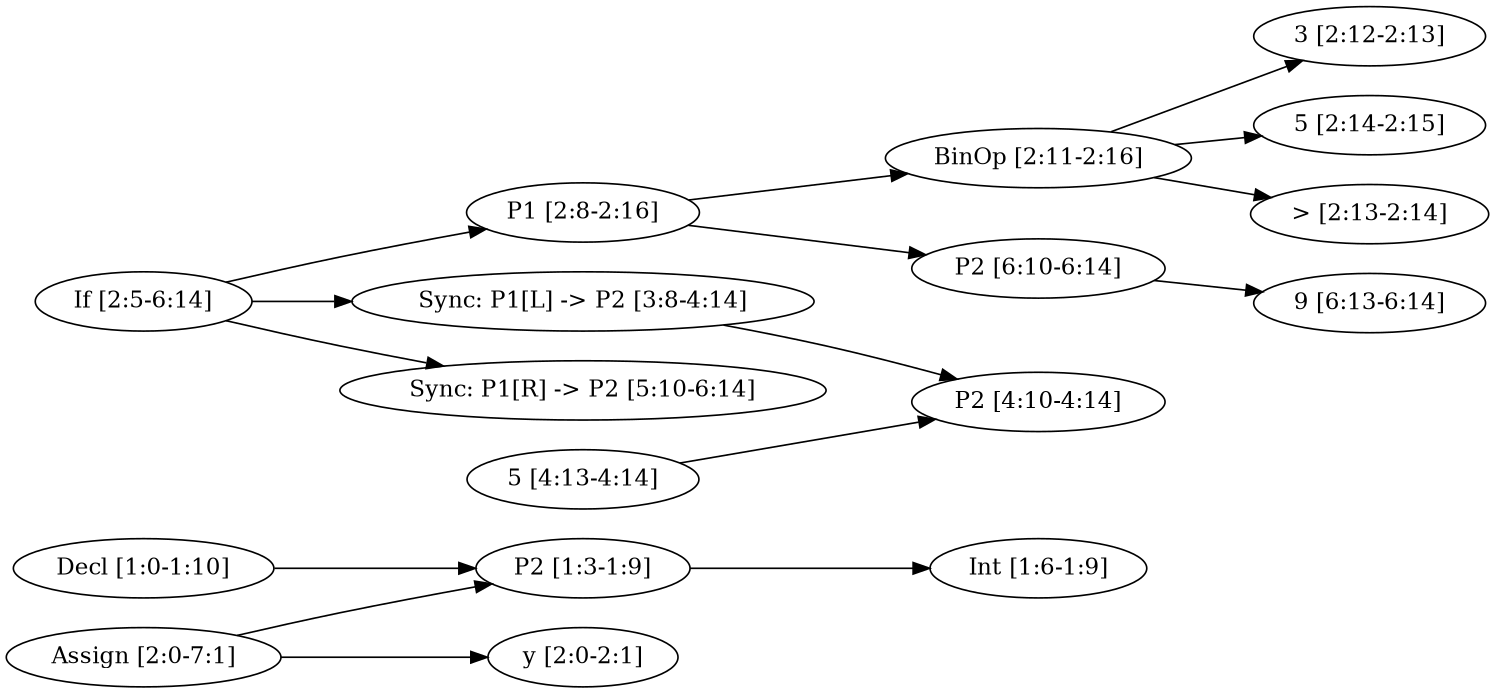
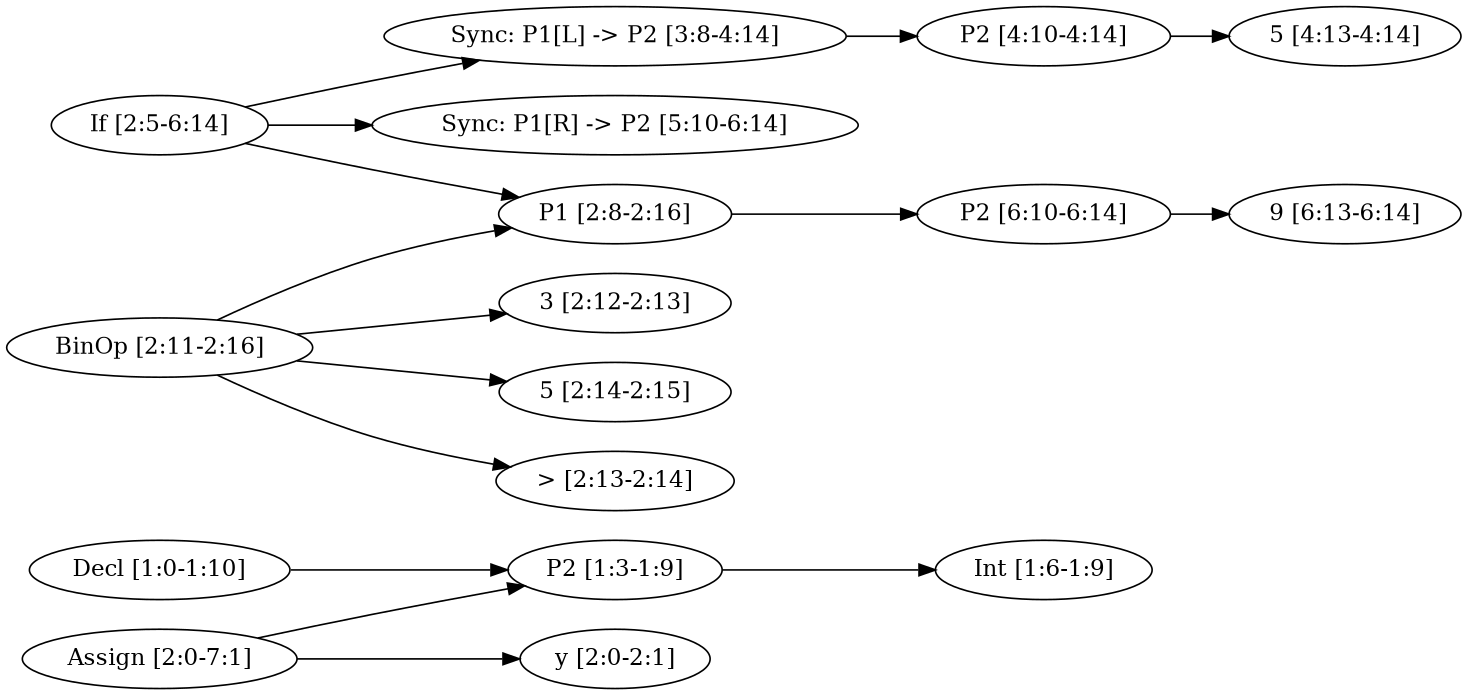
(790, 188) -> (353, 265)
(799, 443) -> (1191, 36)
